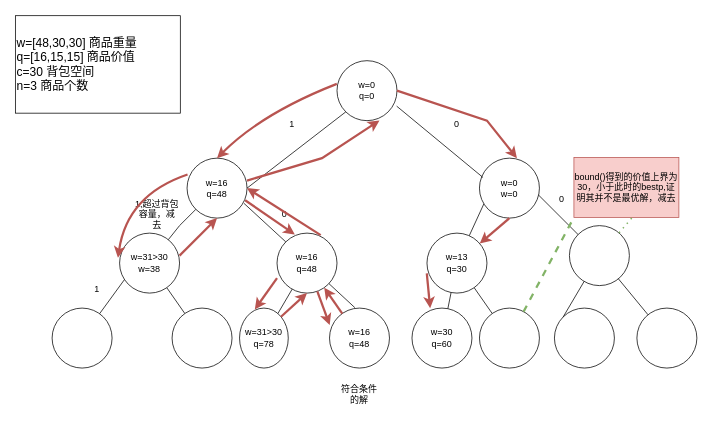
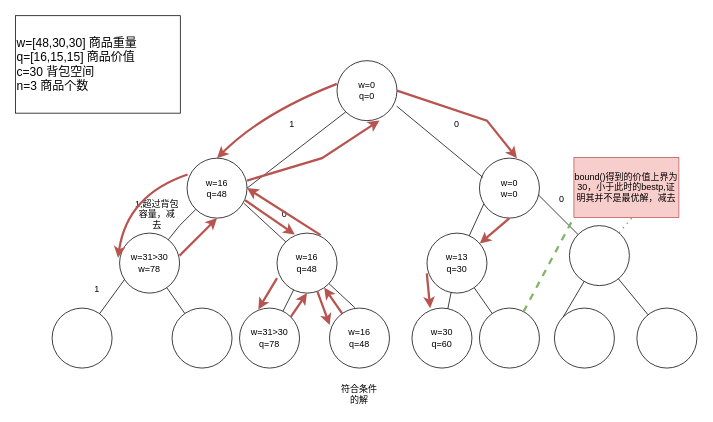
(150, 263) -> (150, 263)
(264, 338) -> (270, 338)
